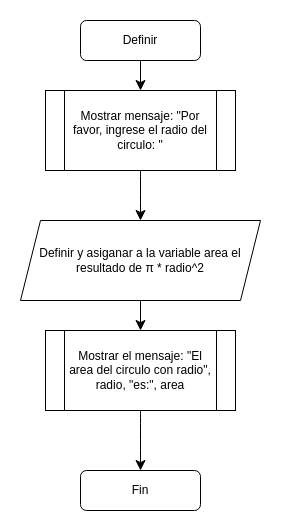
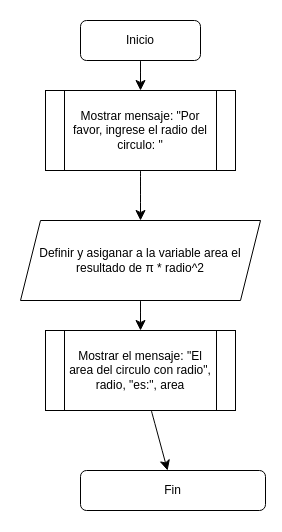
(141, 41) -> (141, 41)
(141, 491) -> (173, 491)
